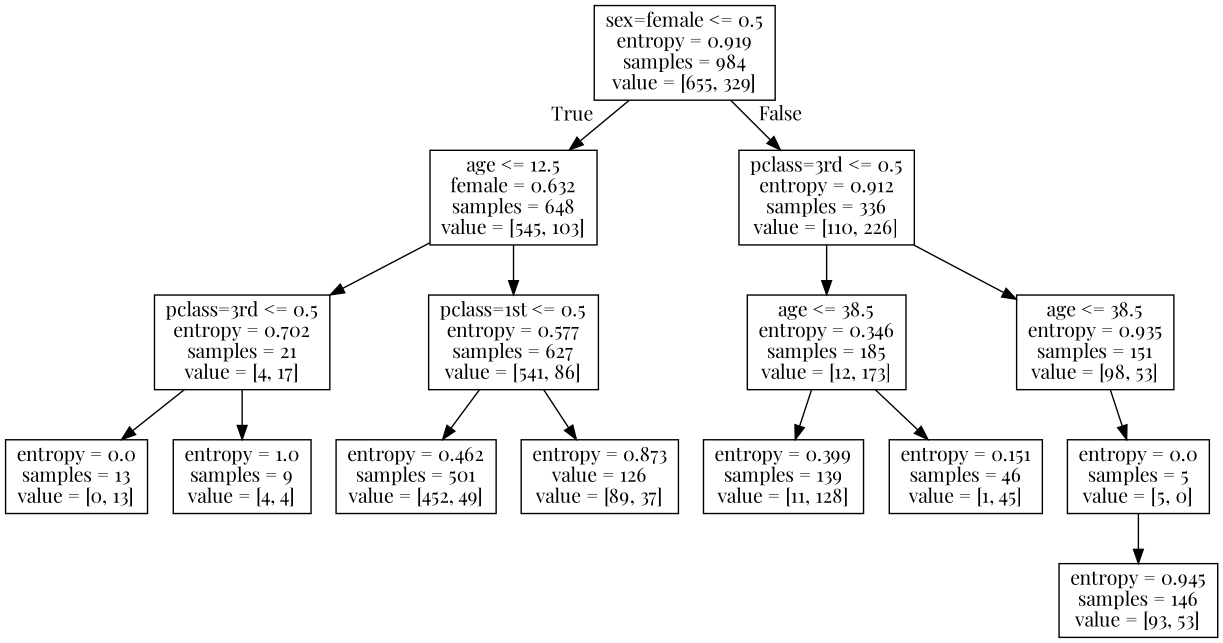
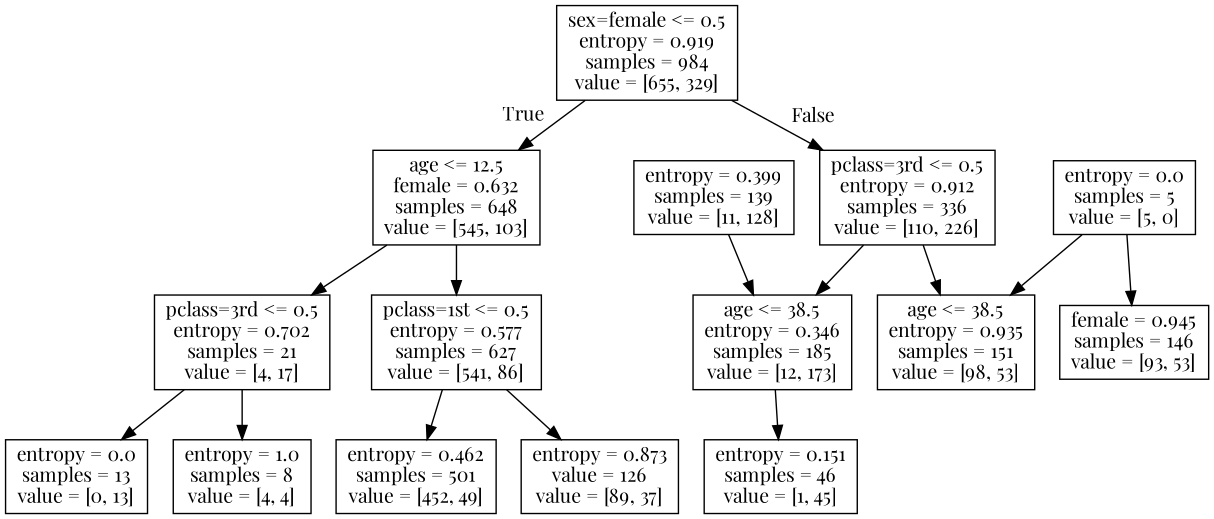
(806, 408) -> (738, 258)
(1116, 408) -> (1052, 260)
(242, 477) -> (242, 477)
(1138, 601) -> (1134, 342)
